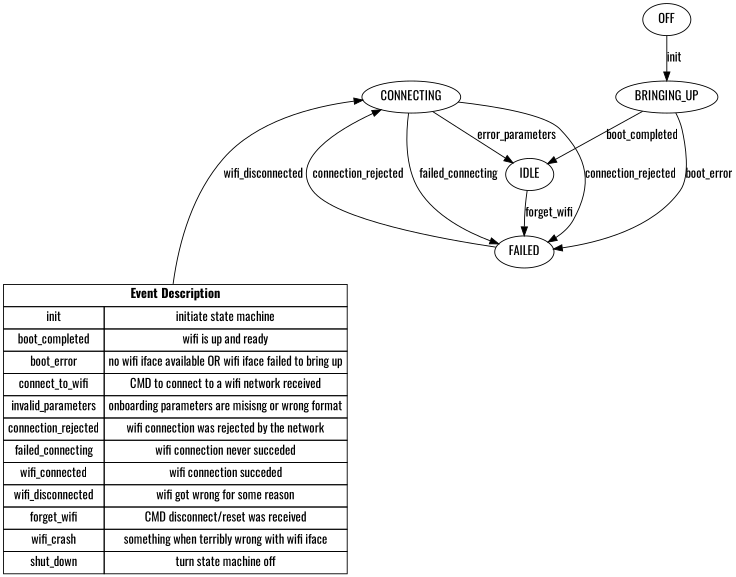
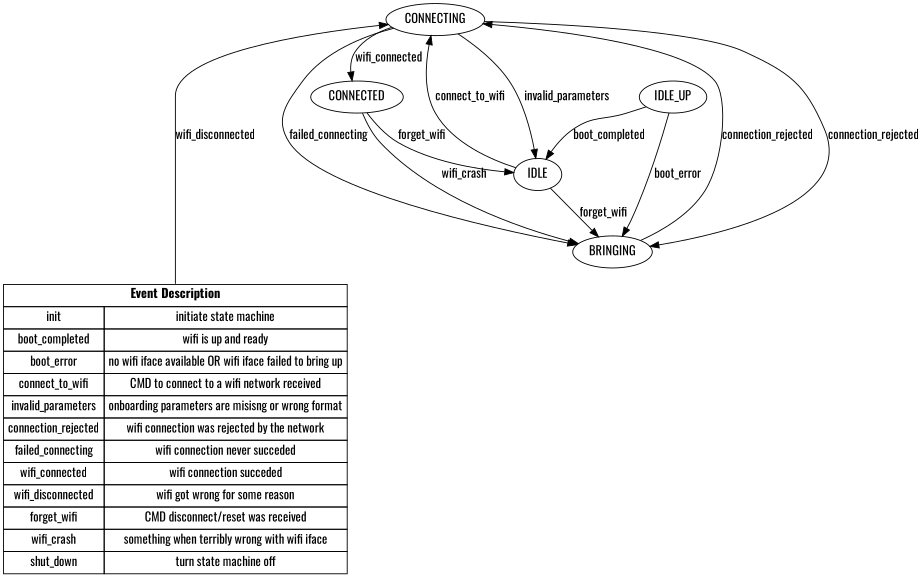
(667, 20) -> none
none -> (357, 97)
(667, 97) -> (673, 97)
none -> (444, 125)
(517, 136) -> (567, 97)
(524, 252) -> (613, 252)
